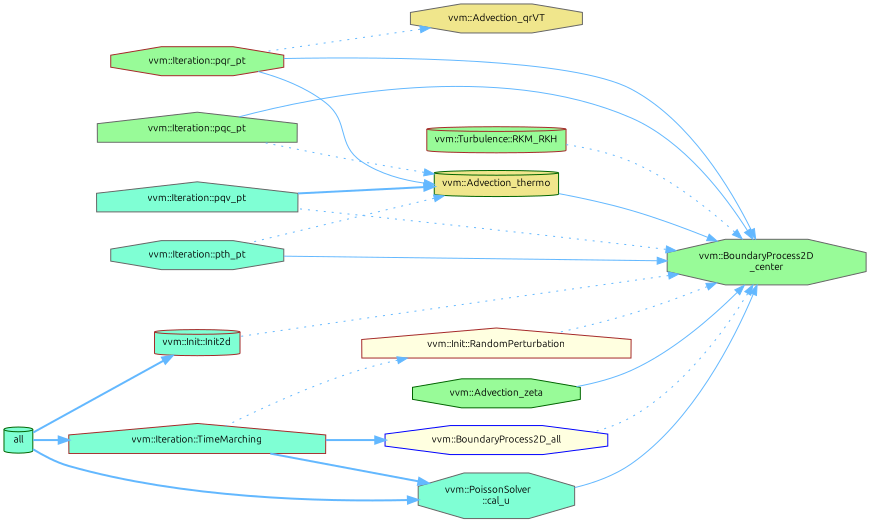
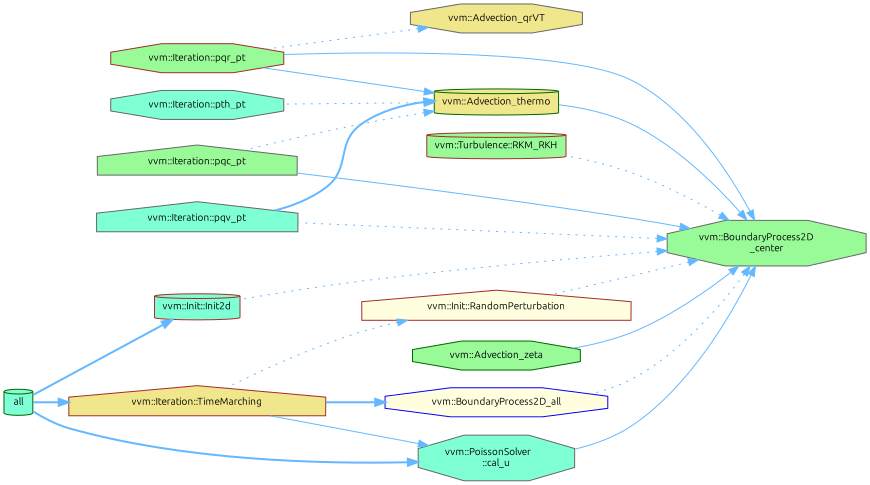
(471, 258) -> none
(197, 440) -> (197, 402)
(344, 467) -> (344, 430)
